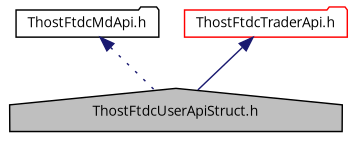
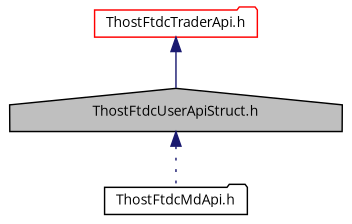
(132, 69) -> (176, 167)
